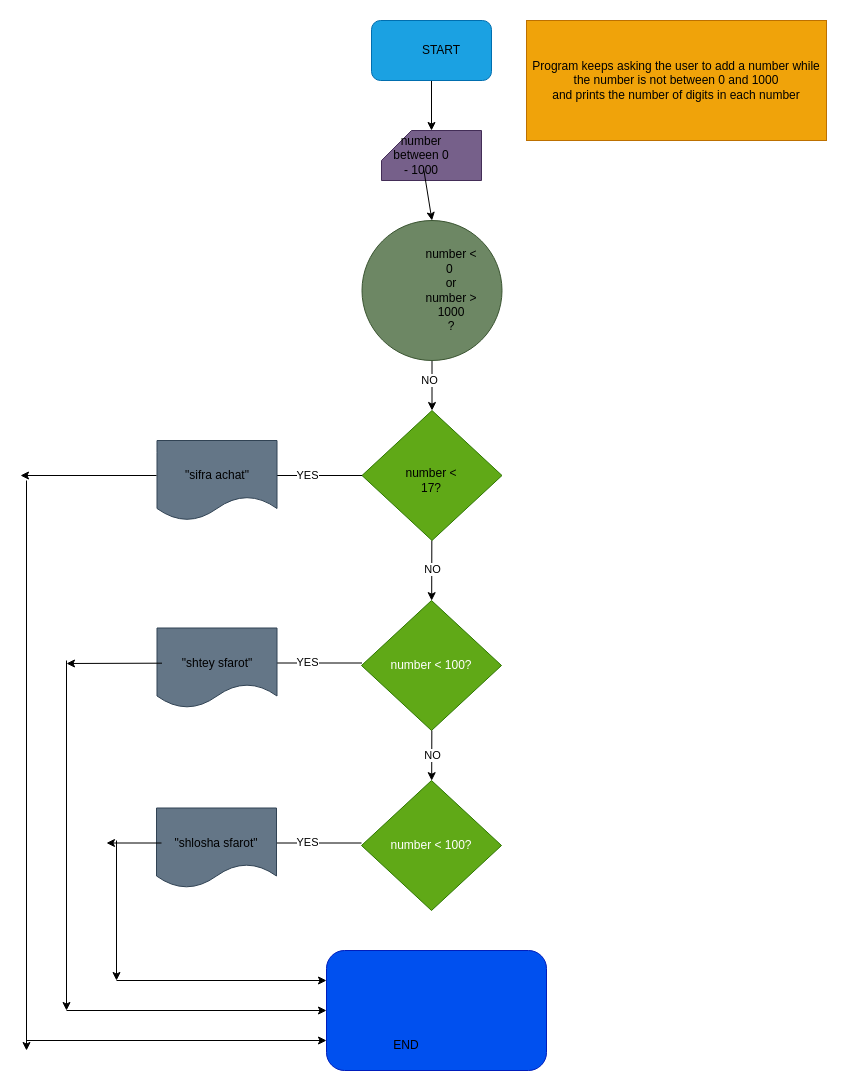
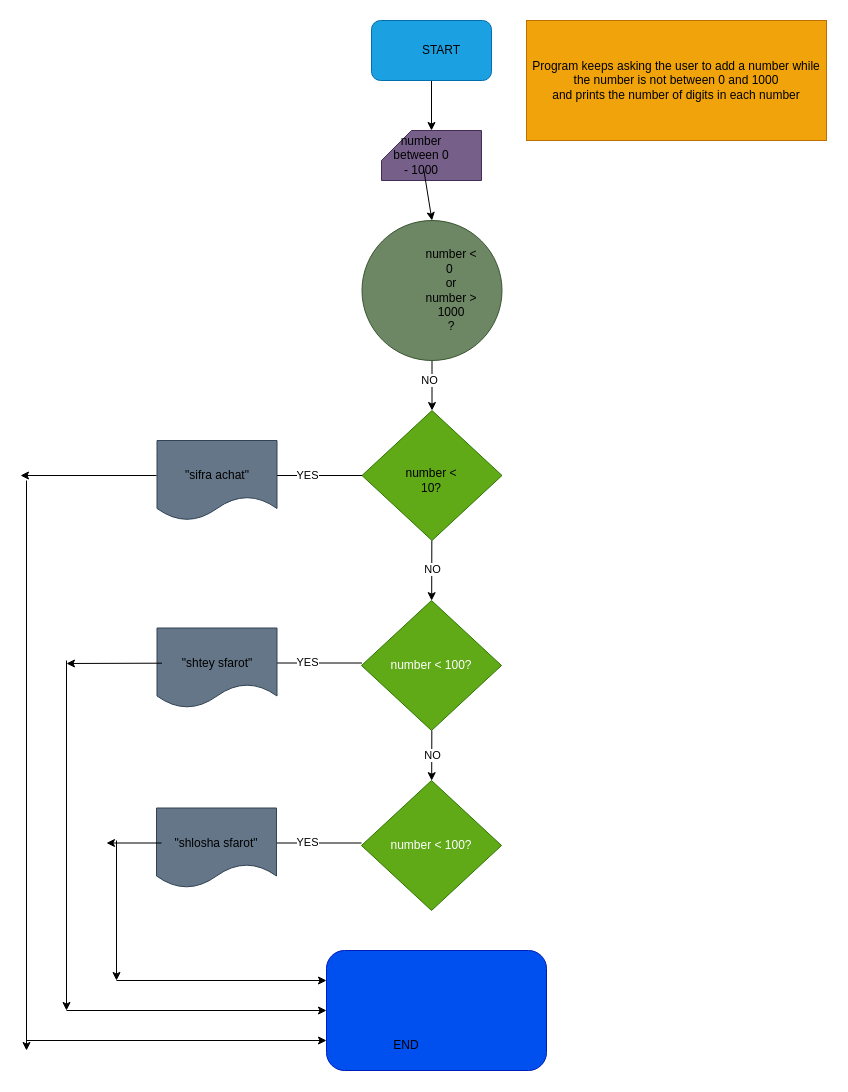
(432, 481) -> (432, 481)
